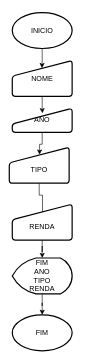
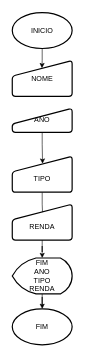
(42, 107) -> none
(39, 165) -> (42, 174)
(42, 333) -> (42, 327)
